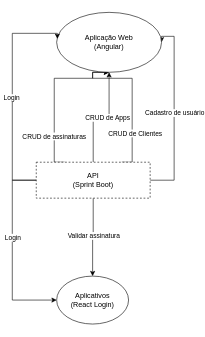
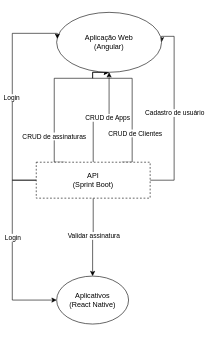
(93, 300) -> (93, 300)
